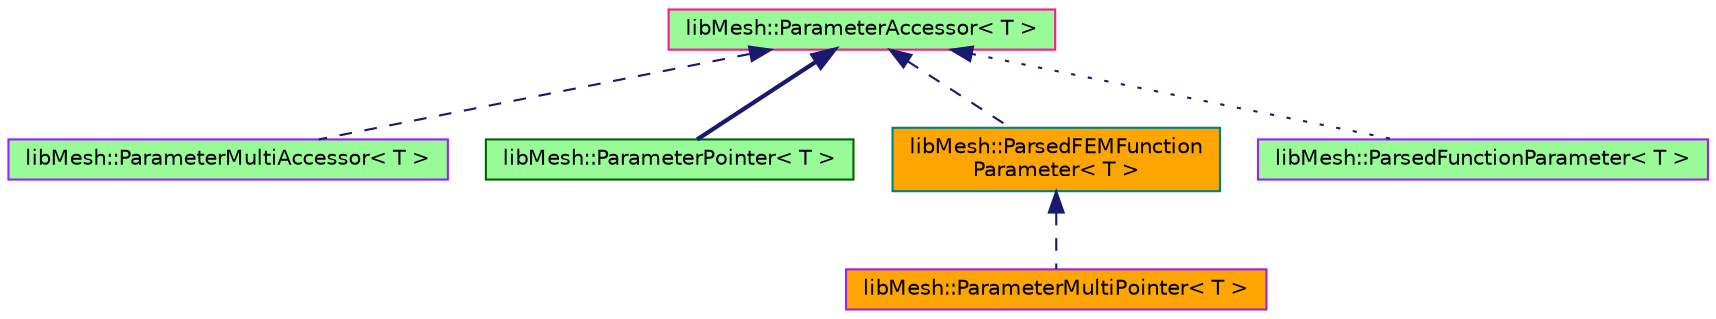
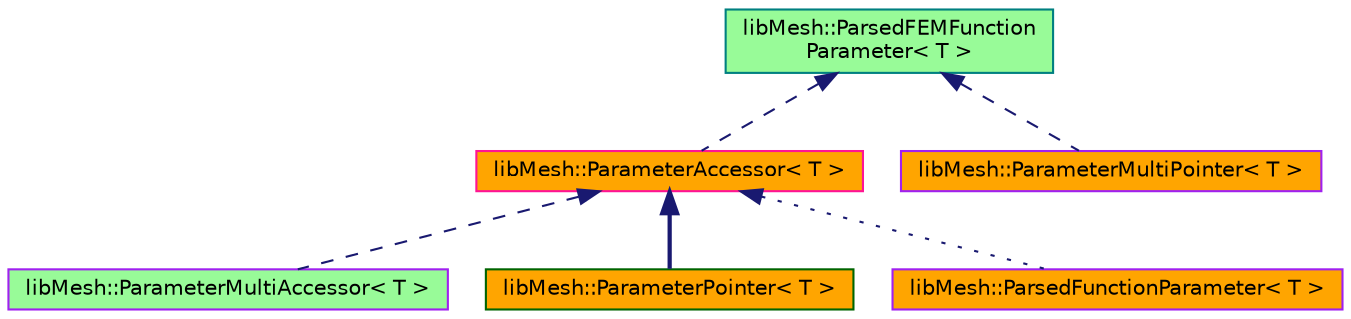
(862, 30) -> (670, 171)
(959, 94) -> (760, 117)
(670, 159) -> (670, 289)
(1056, 159) -> (889, 41)
(1483, 159) -> (1118, 289)
